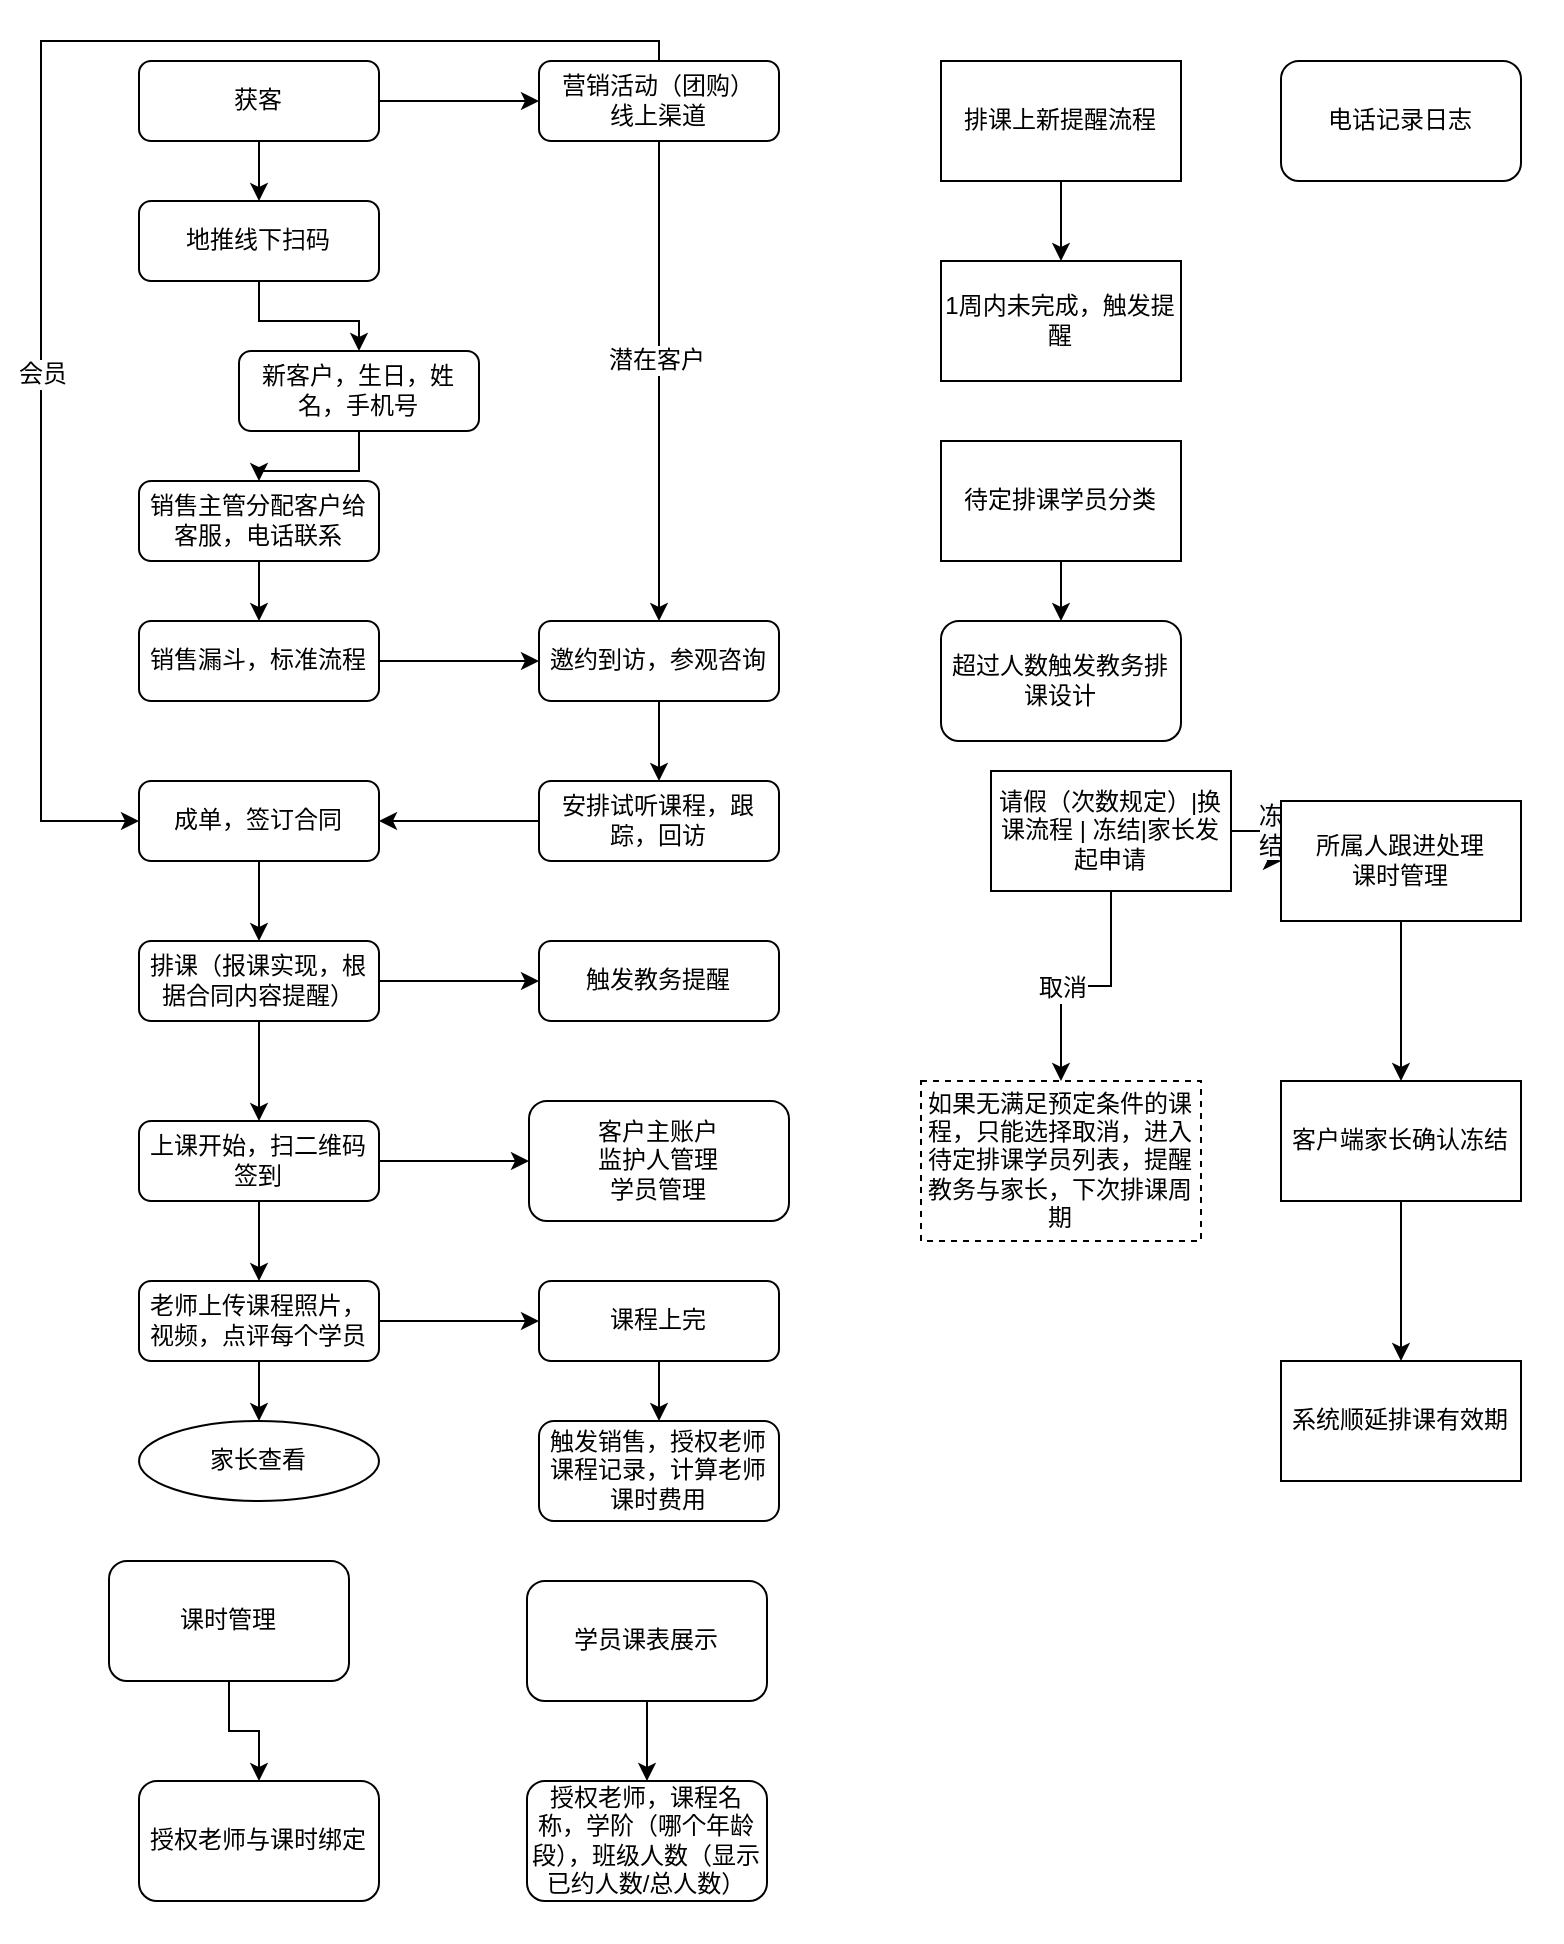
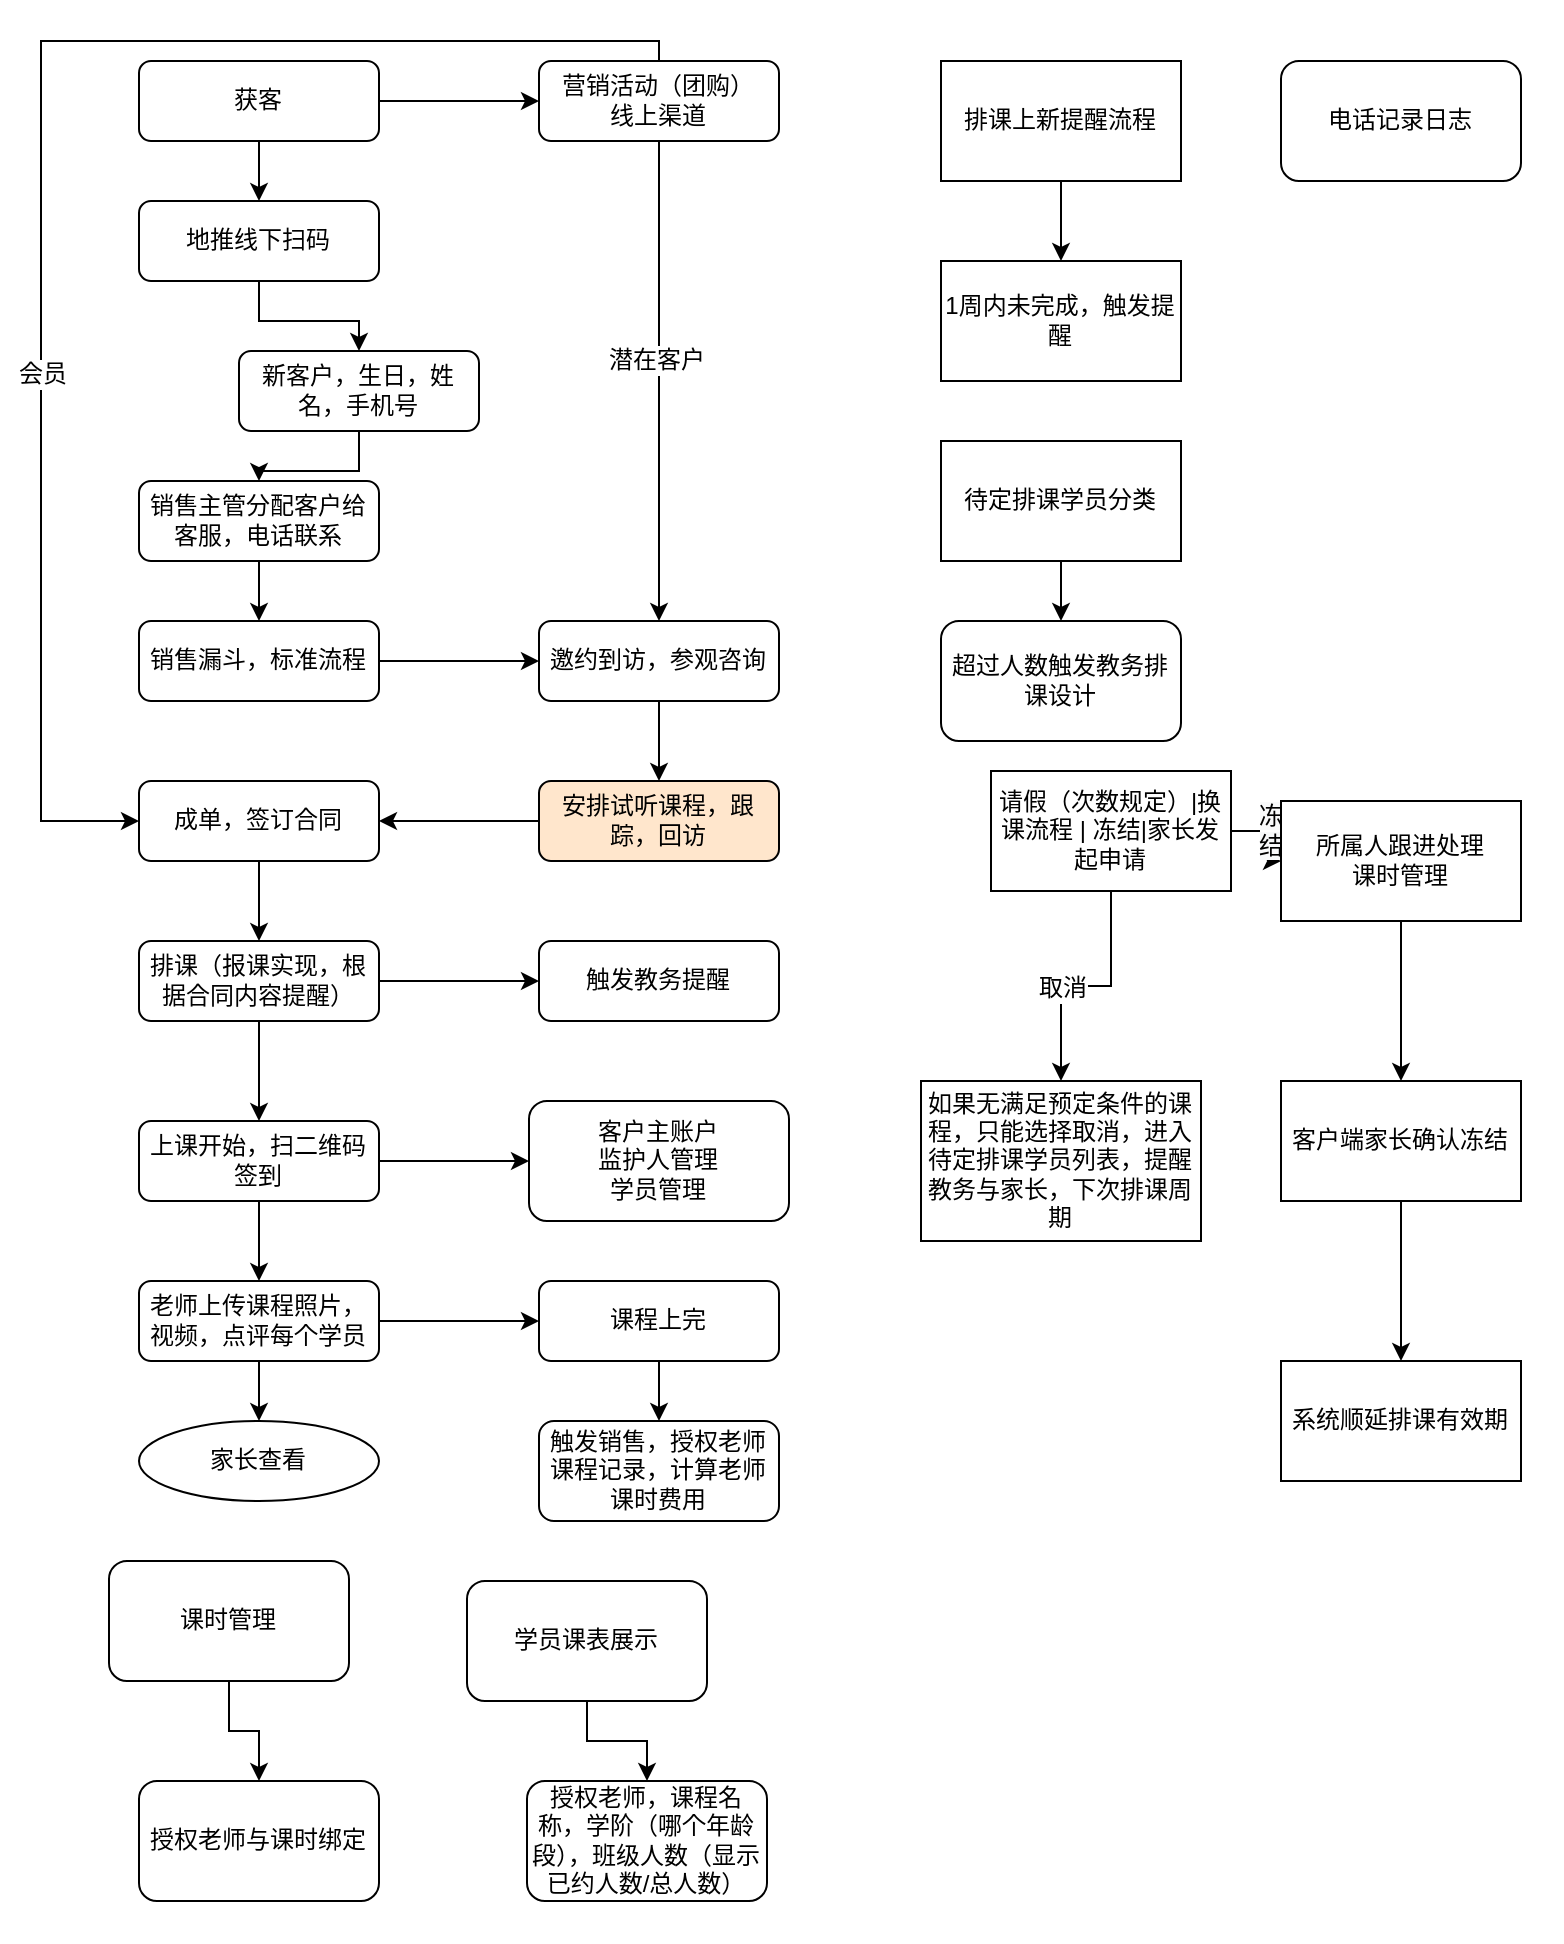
(659, 821) -> (659, 821)
(1061, 1161) -> (1061, 1161)
(647, 1641) -> (587, 1641)
